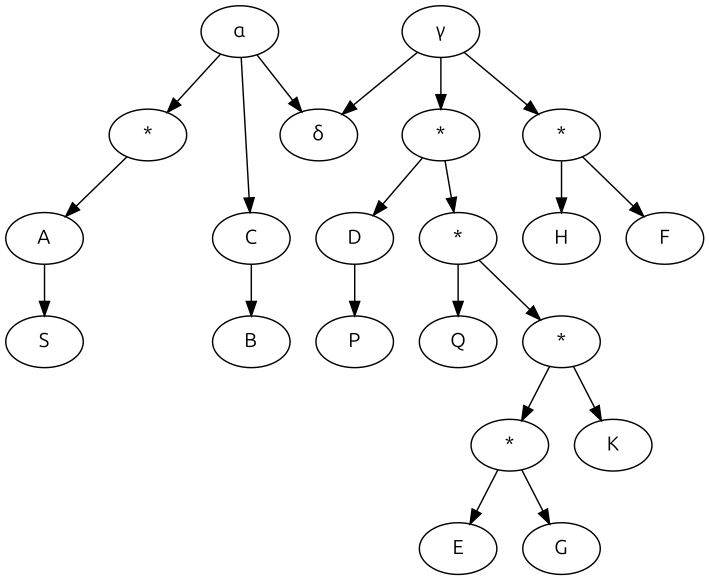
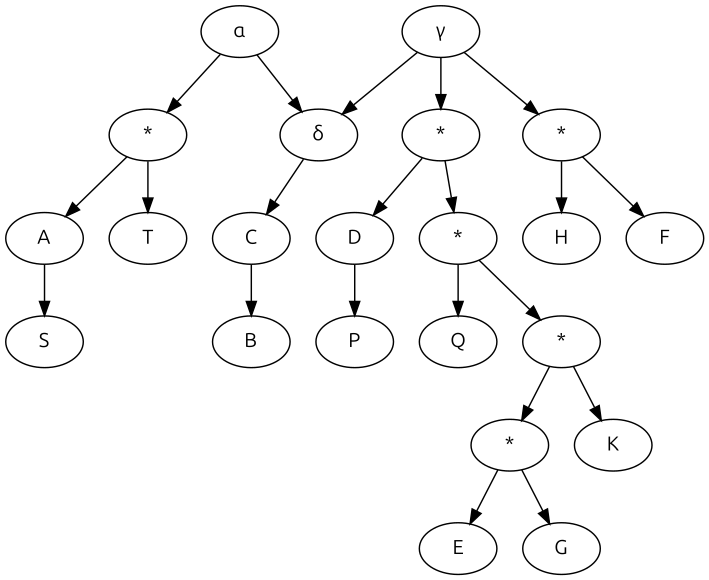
(245, 128) -> (289, 181)
none -> (148, 238)
